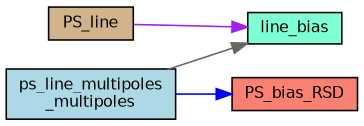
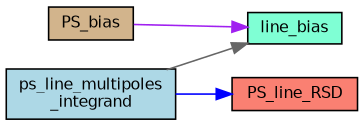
(91, 24) -> (91, 24)
(91, 94) -> (91, 94)
(295, 94) -> (295, 94)
